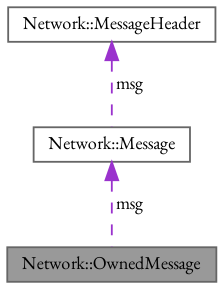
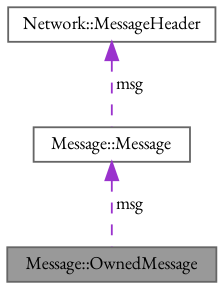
(112, 145) -> (112, 145)
(112, 265) -> (112, 265)
